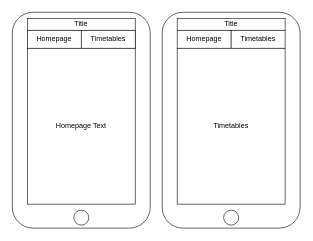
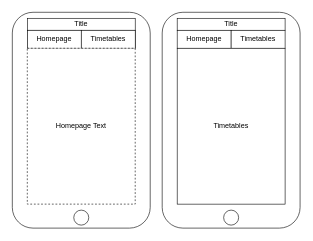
(81, 126) -> (81, 126)
